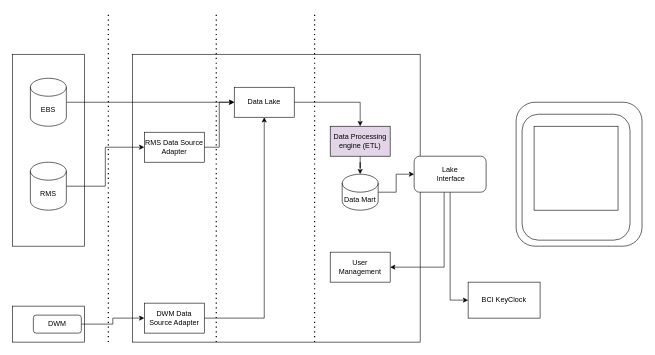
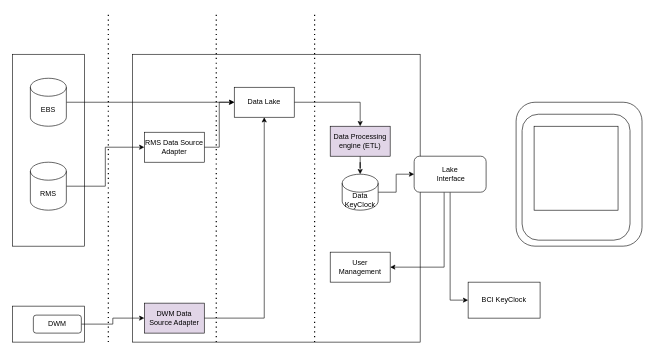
(360, 200) -> (360, 200)
(174, 318) -> (174, 318)
